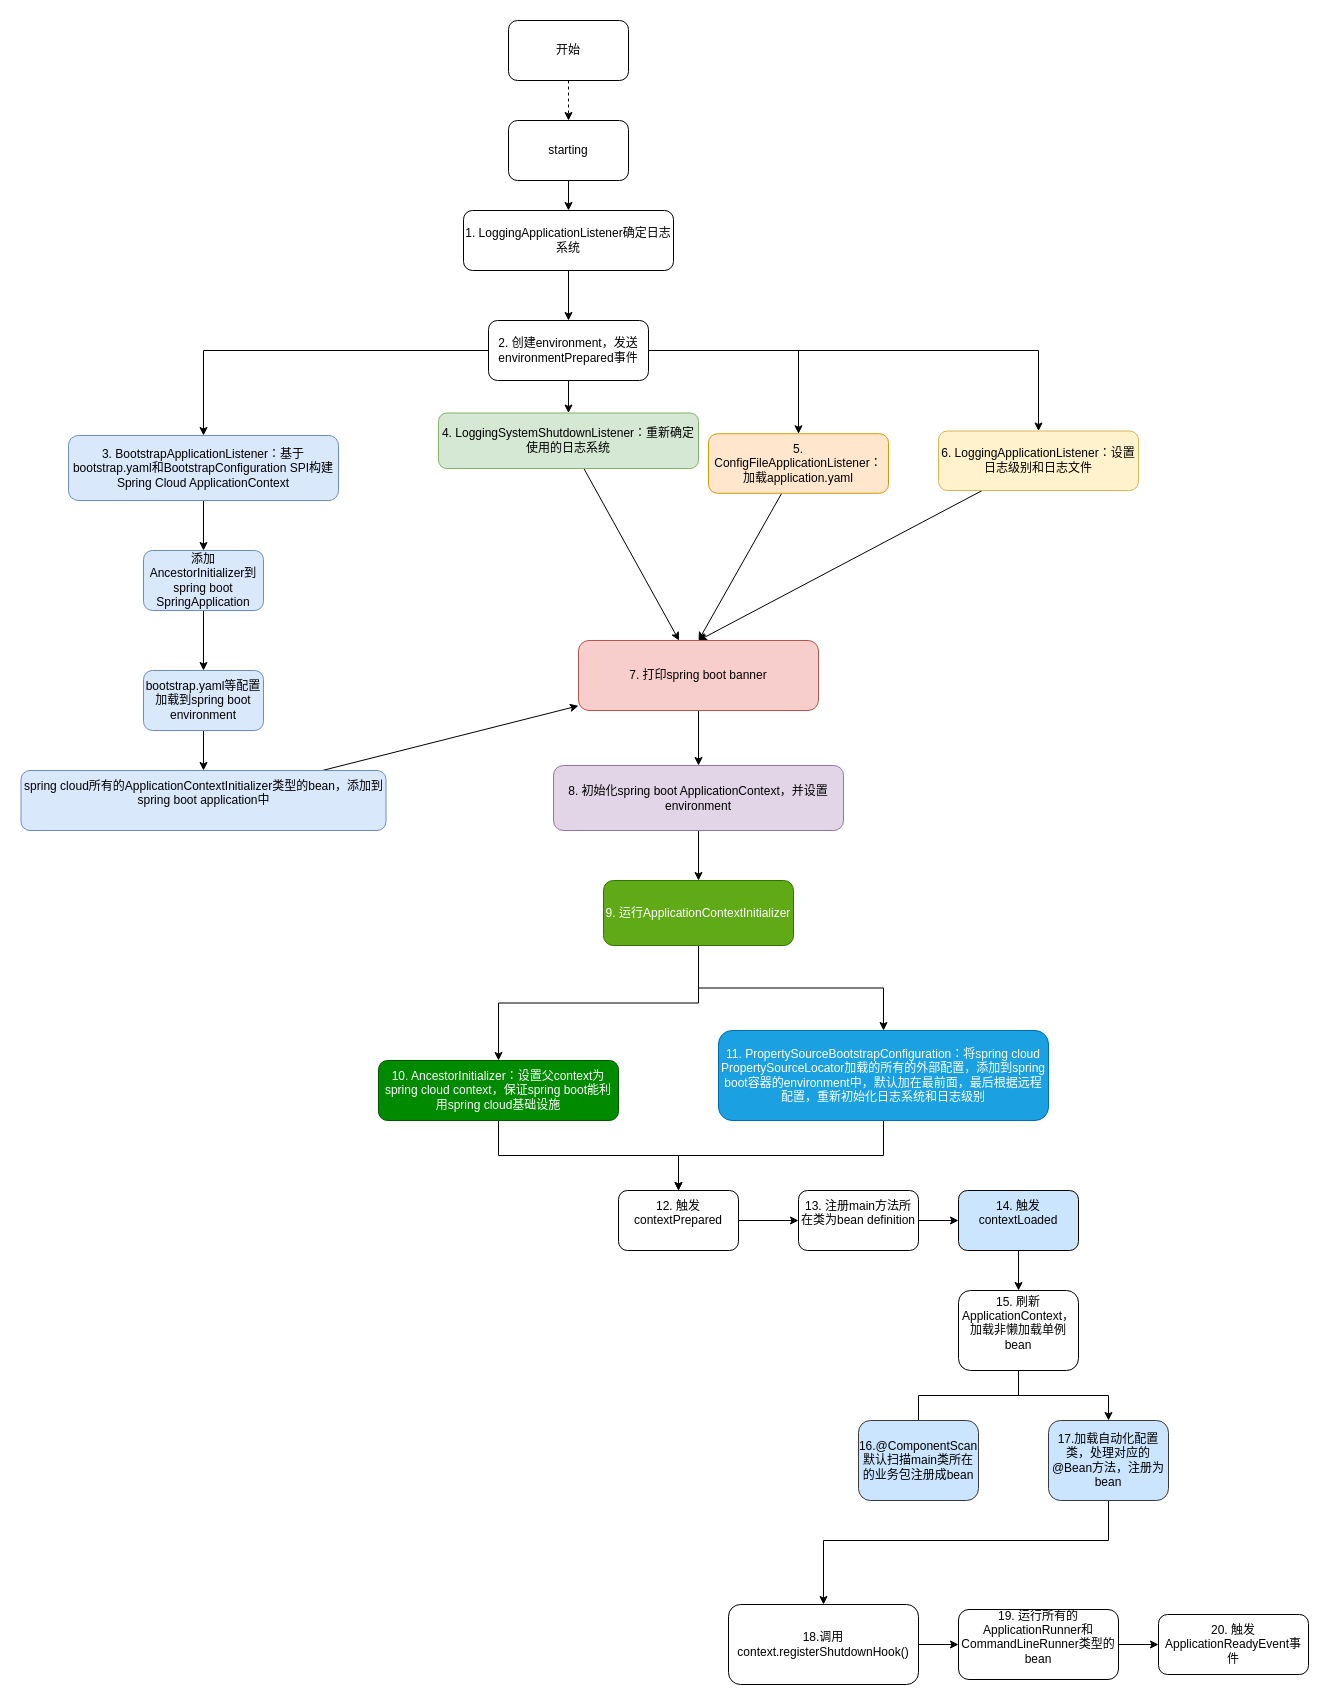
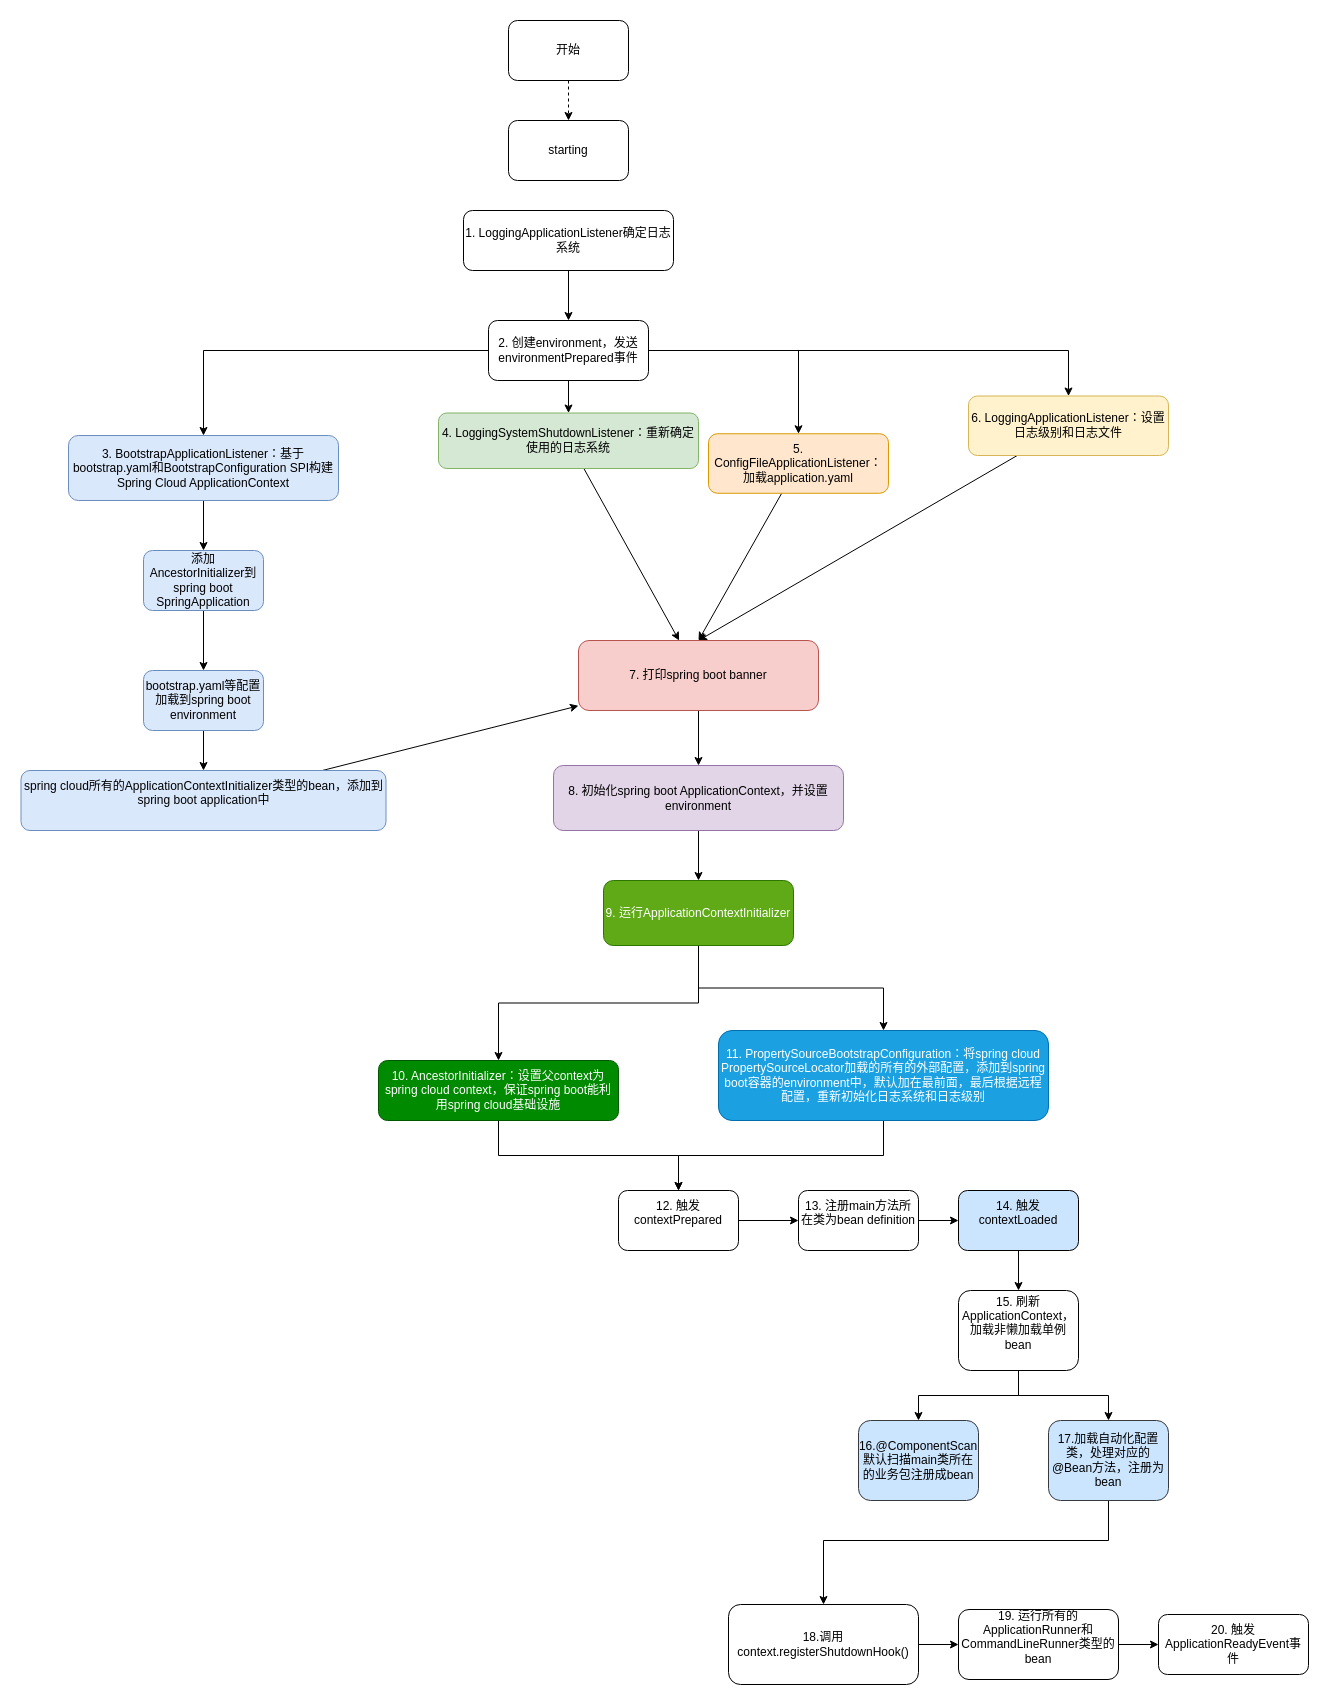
(569, 200) -> none
(1039, 461) -> (1069, 426)
(919, 1415) -> (919, 1412)
